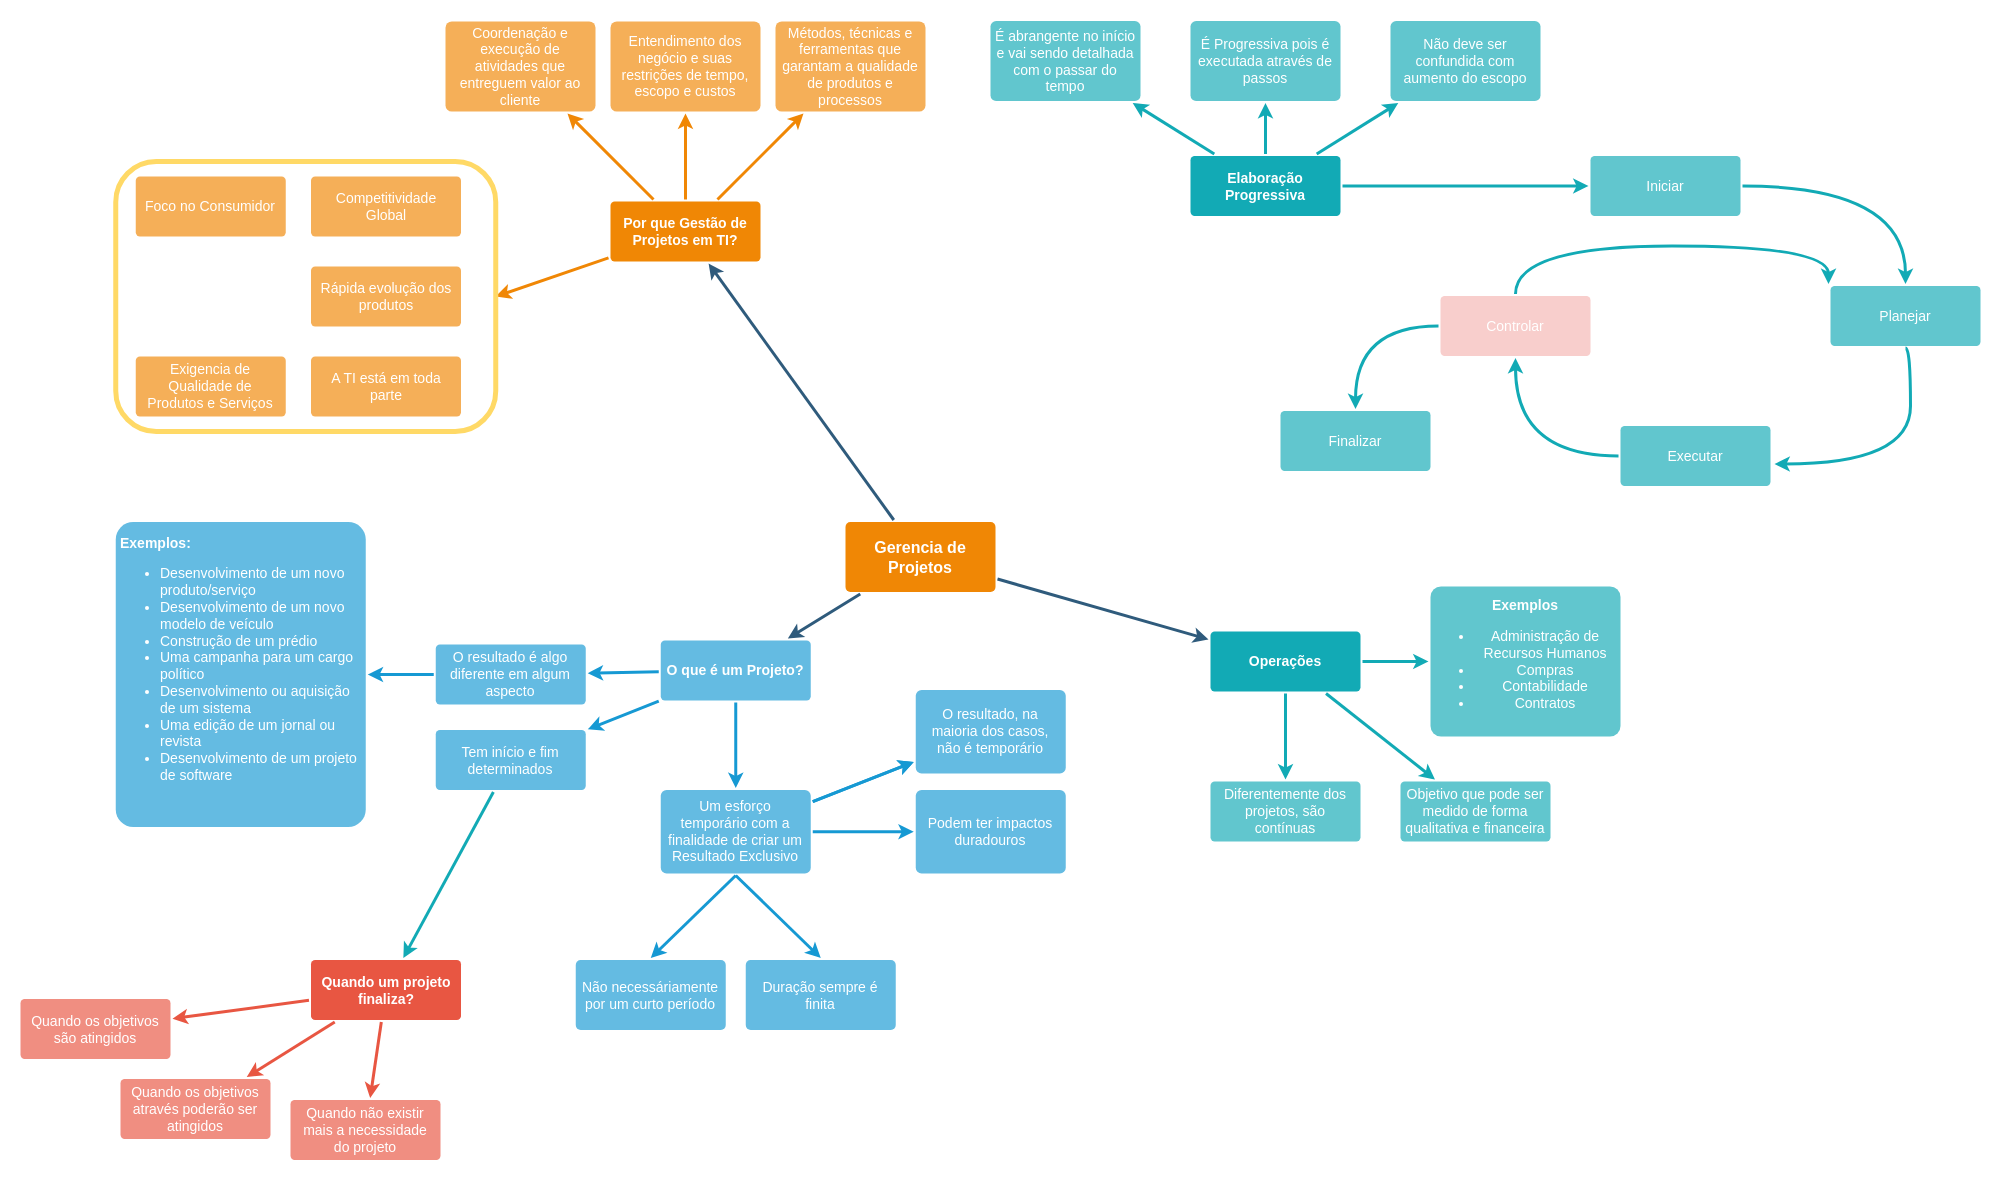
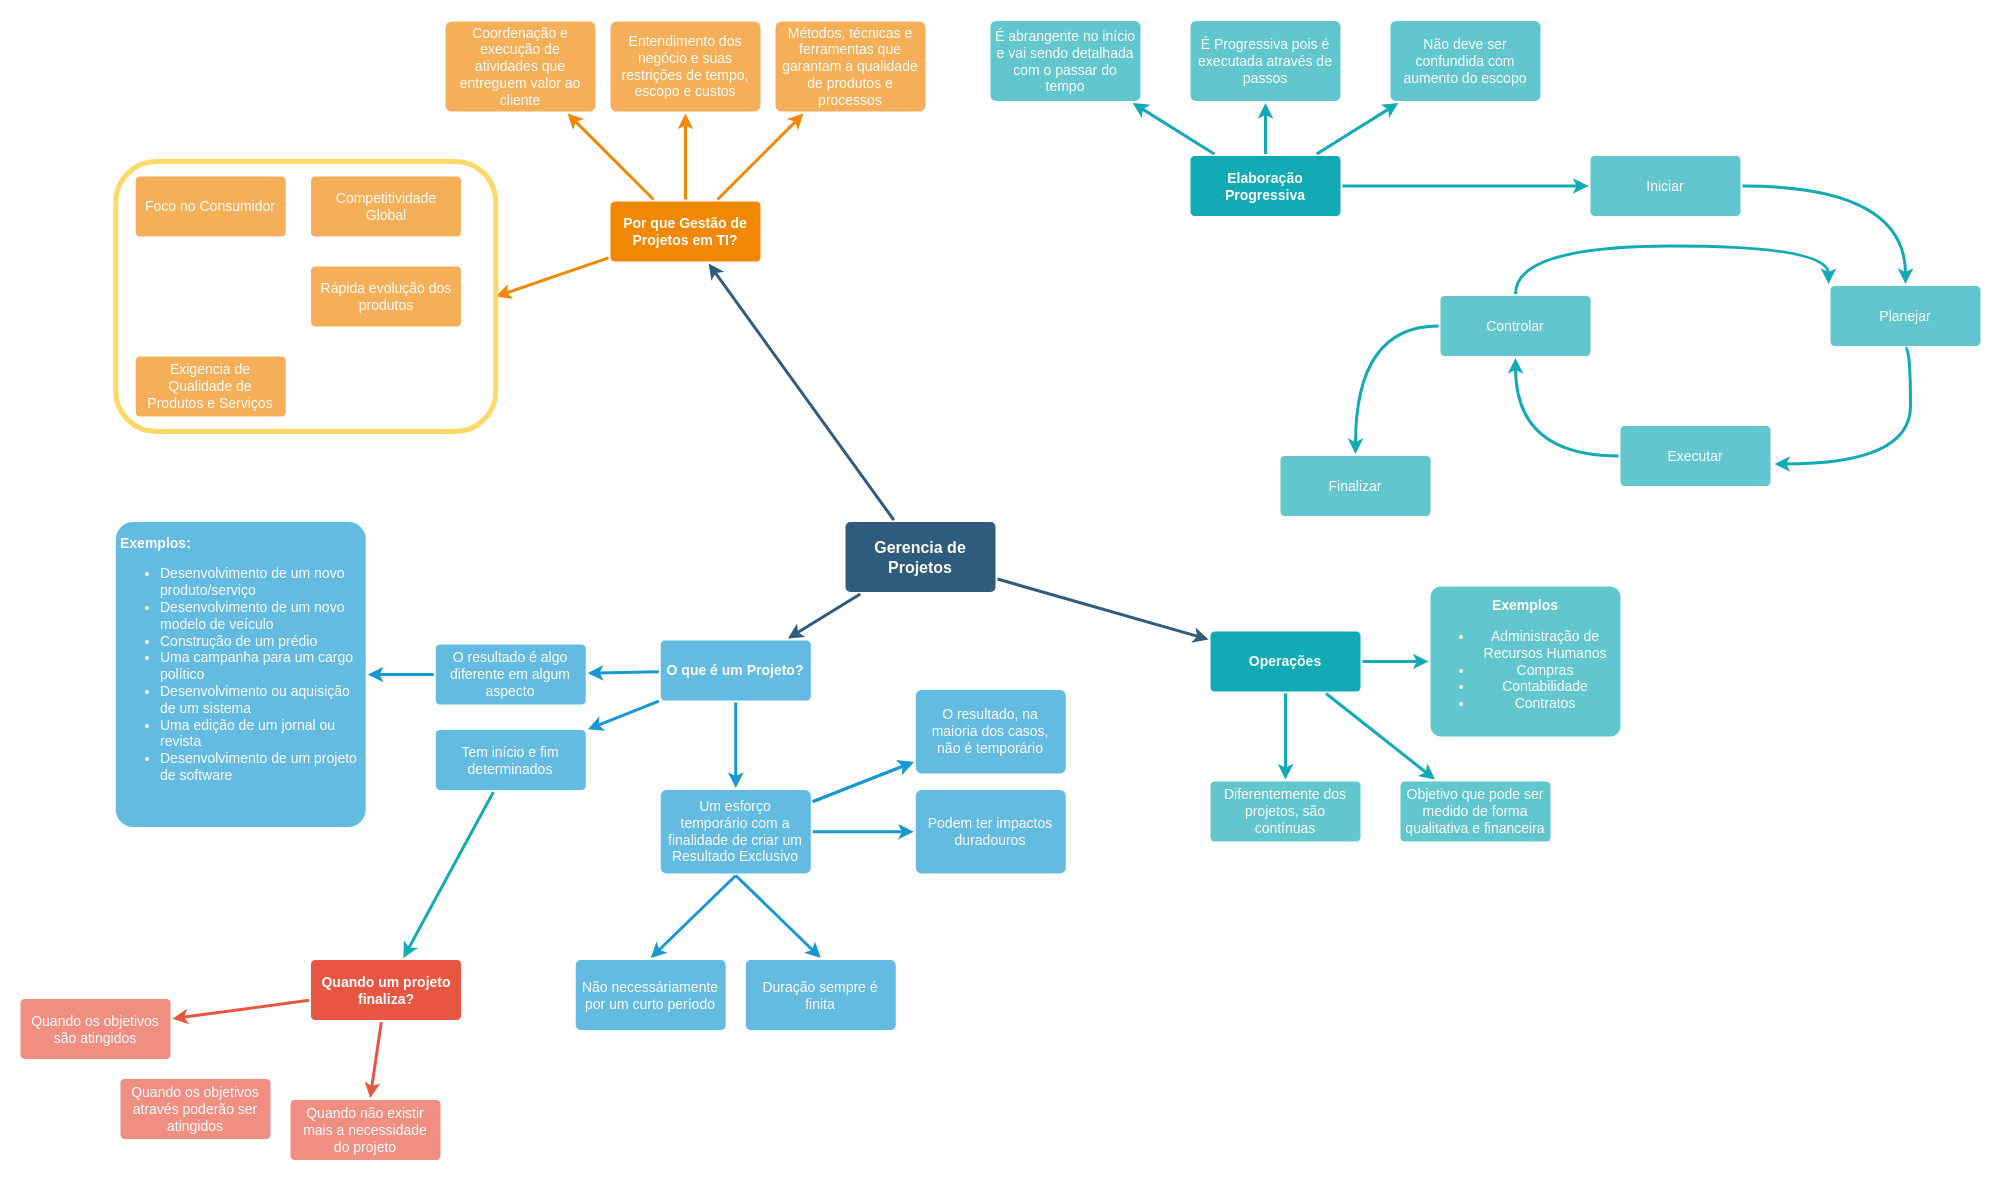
(1516, 326) -> (1516, 326)
(386, 387) -> none
(1356, 441) -> (1356, 486)
(921, 557) -> (921, 557)
(295, 1047) -> none
